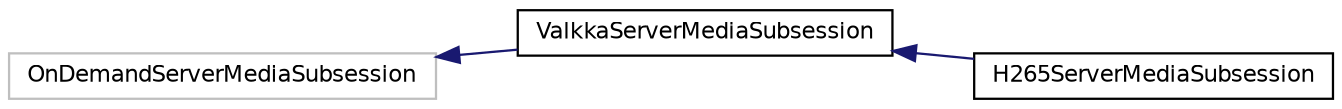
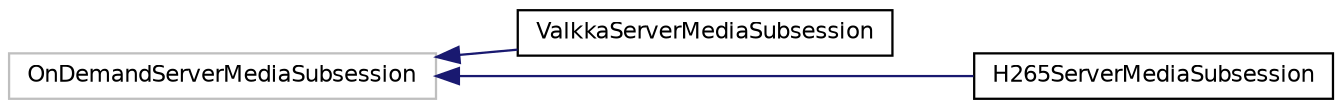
(945, 56) -> (716, 76)
